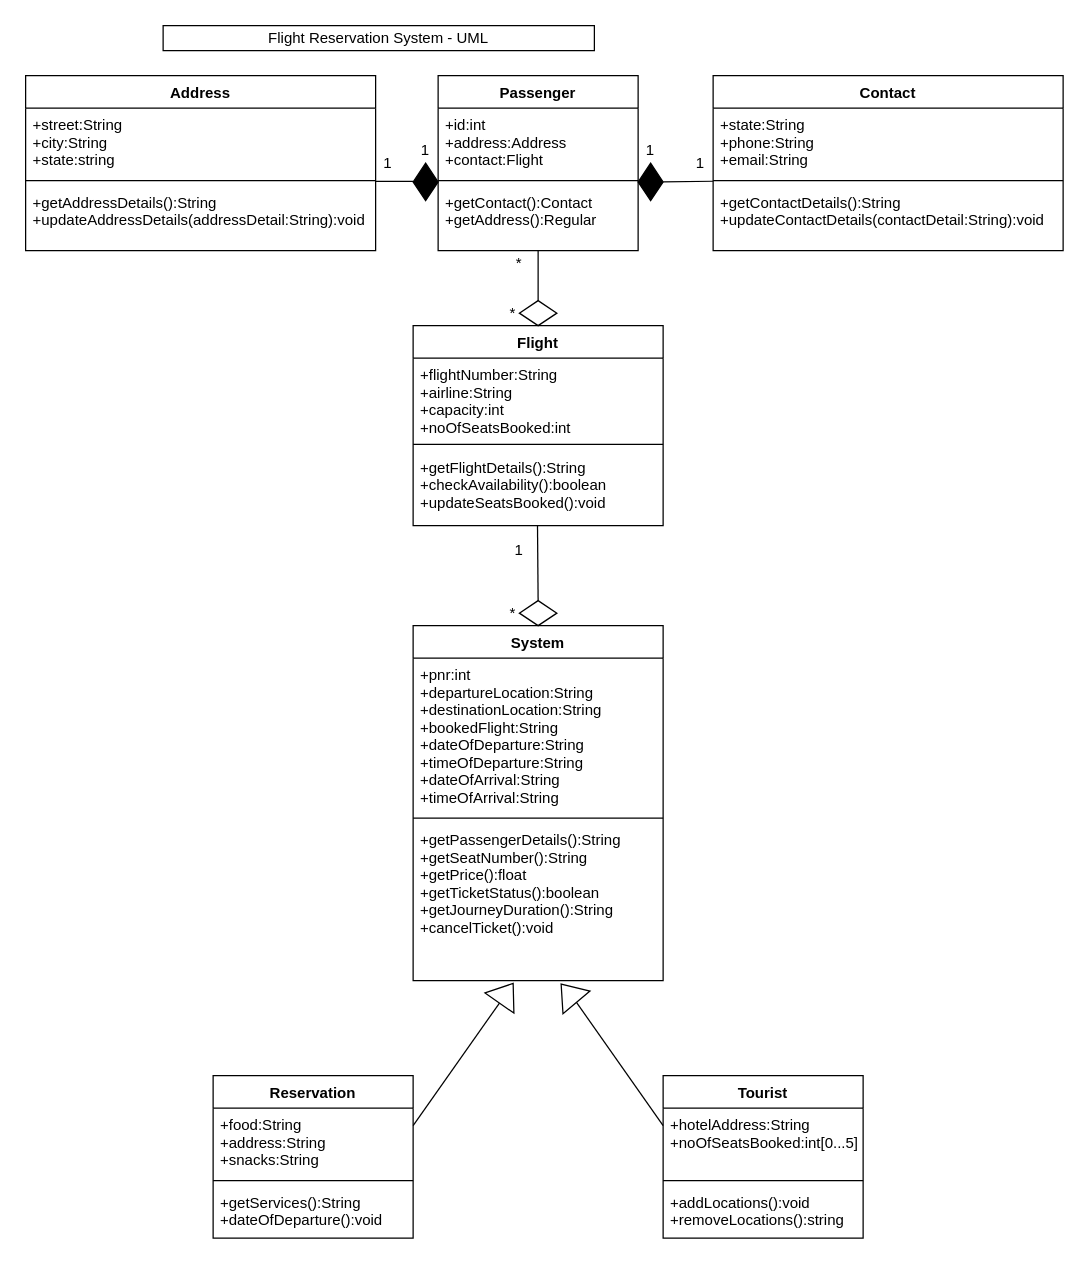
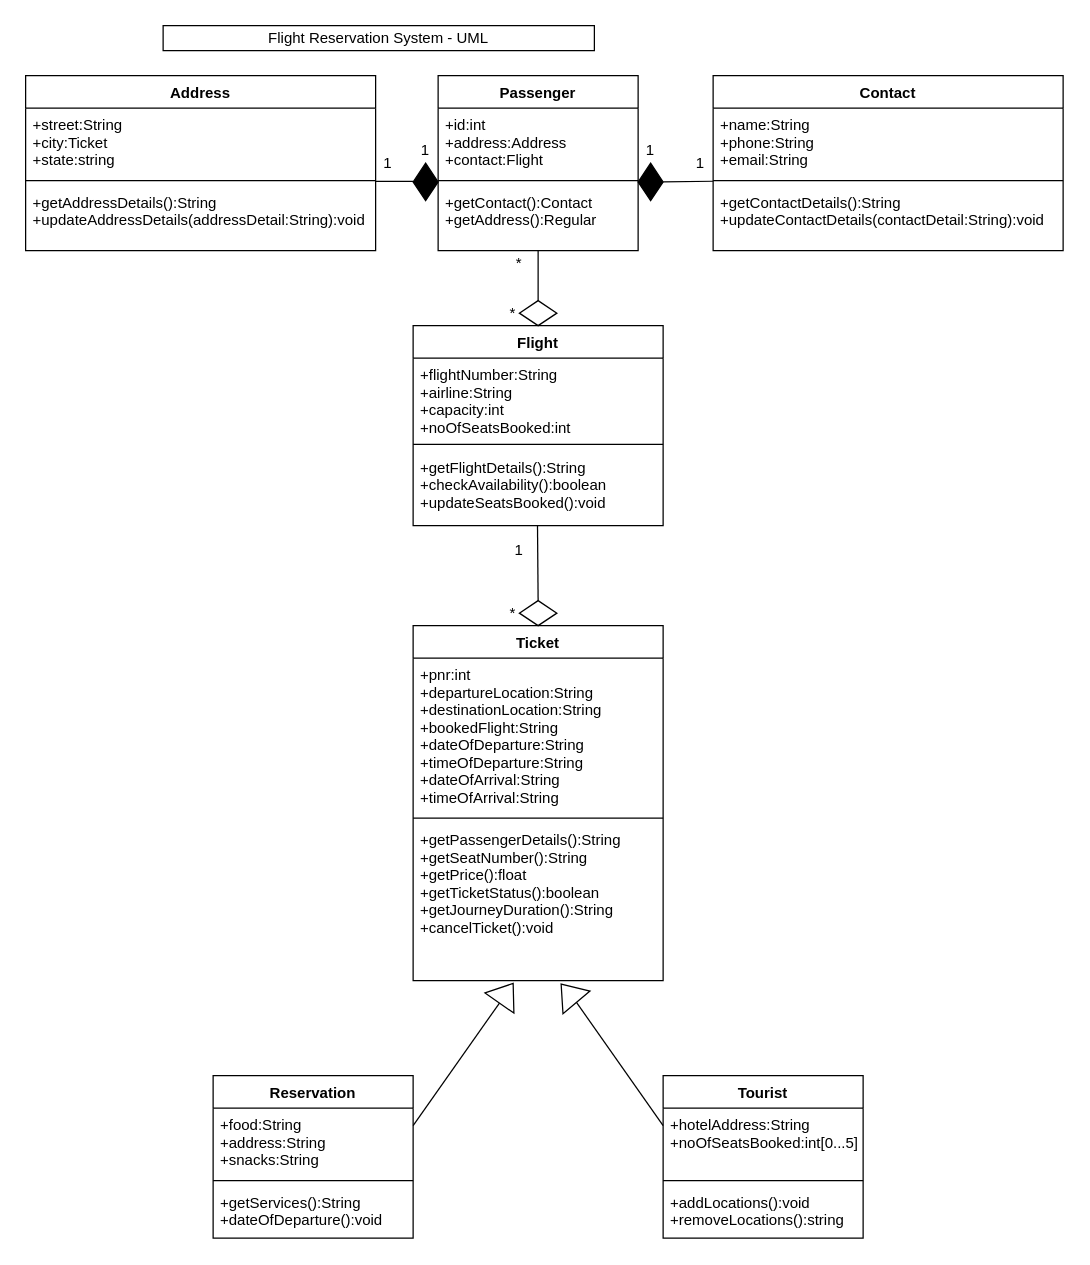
(87, 125) -> (87, 125)
(771, 125) -> (767, 125)
(538, 643) -> (538, 643)
